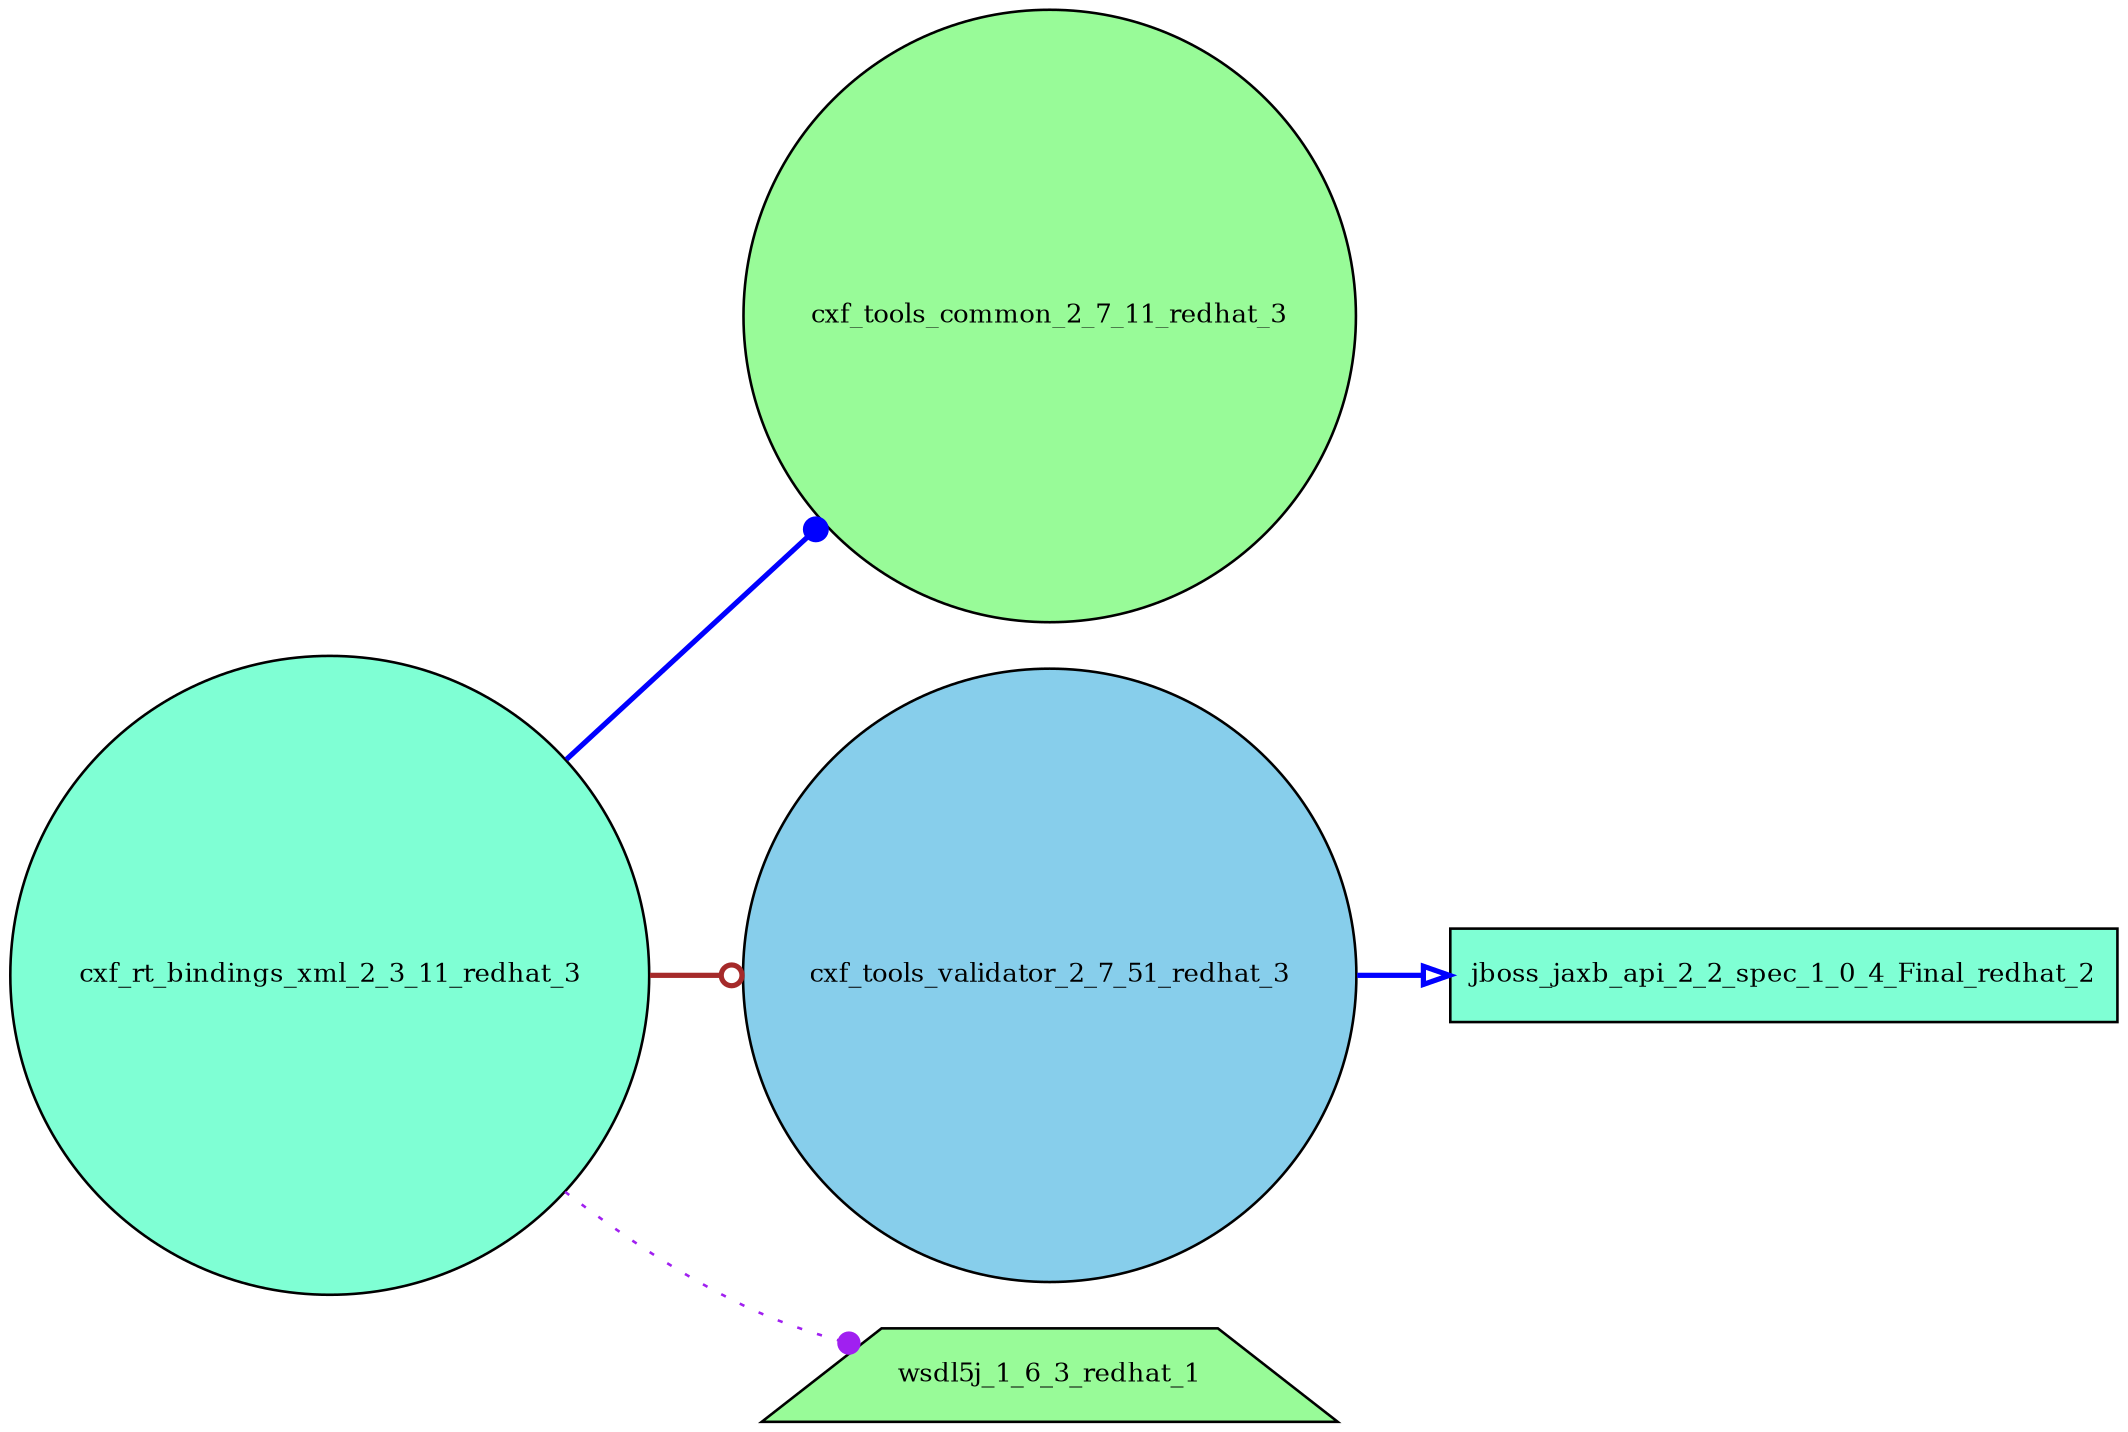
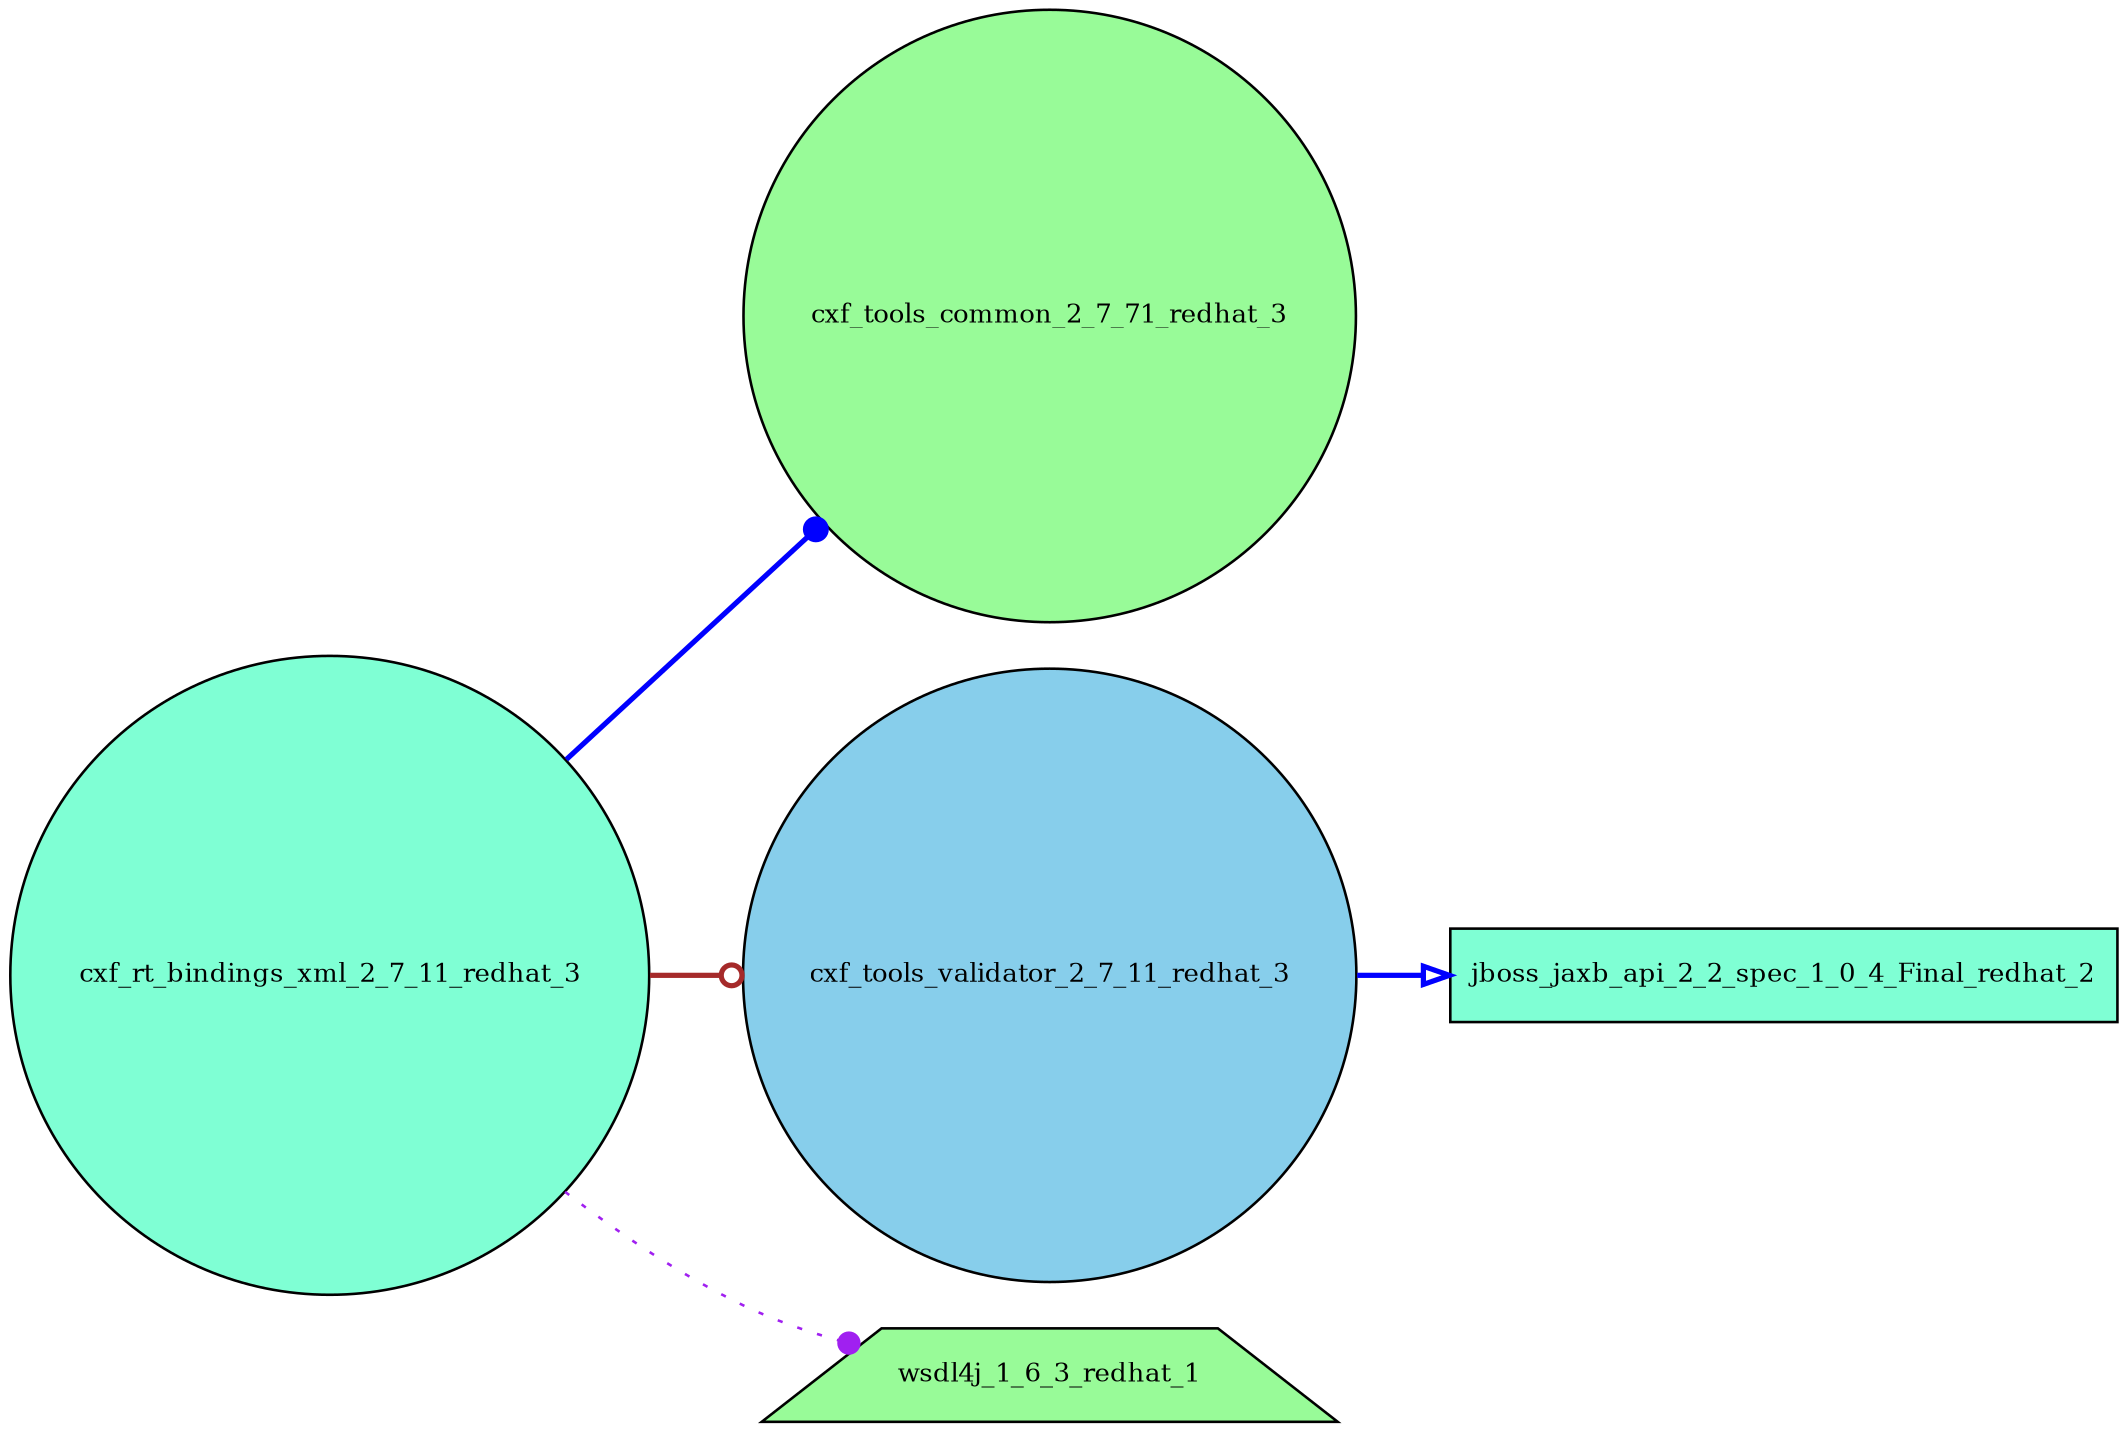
(1050, 316) -> (1050, 316)
(330, 975) -> (330, 975)
(1050, 975) -> (1050, 975)
(1050, 1375) -> (1050, 1375)
